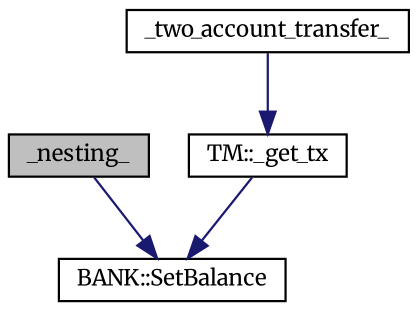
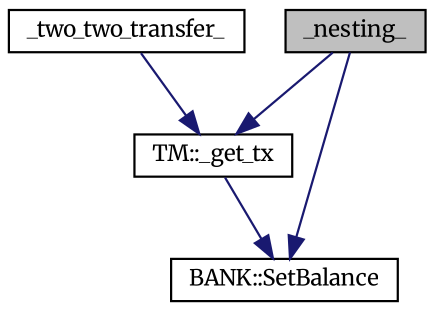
(268, 31) -> (127, 31)
none -> (293, 86)
